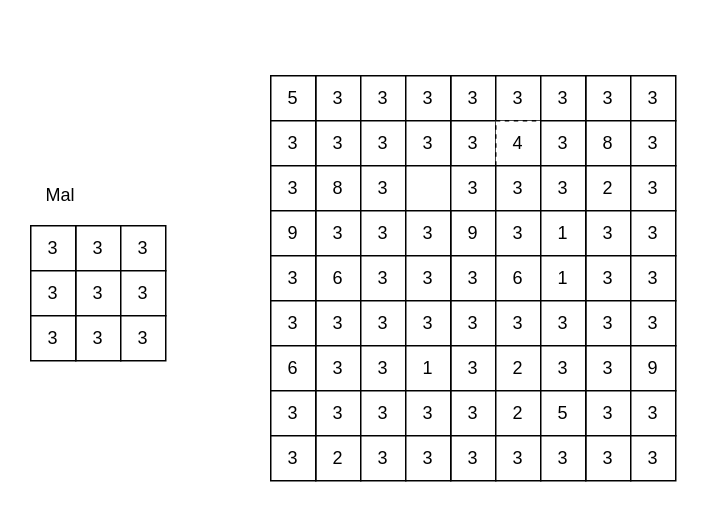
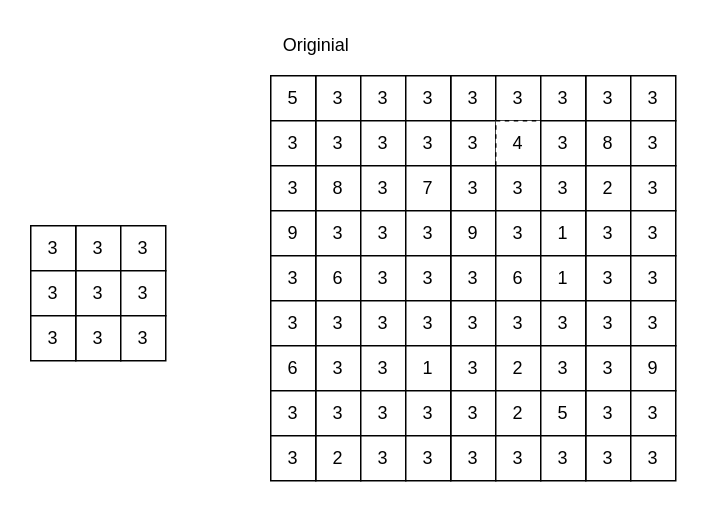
none -> (316, 46)
none -> (428, 188)
(61, 196) -> none
